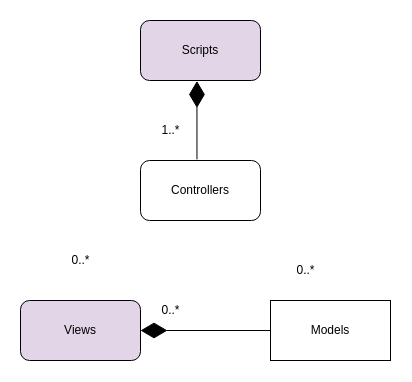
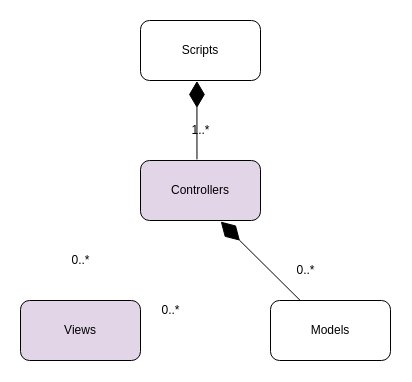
(201, 51) -> (201, 51)
(171, 131) -> (201, 131)
(201, 191) -> (201, 191)
(218, 331) -> (270, 271)
(331, 331) -> (331, 331)
